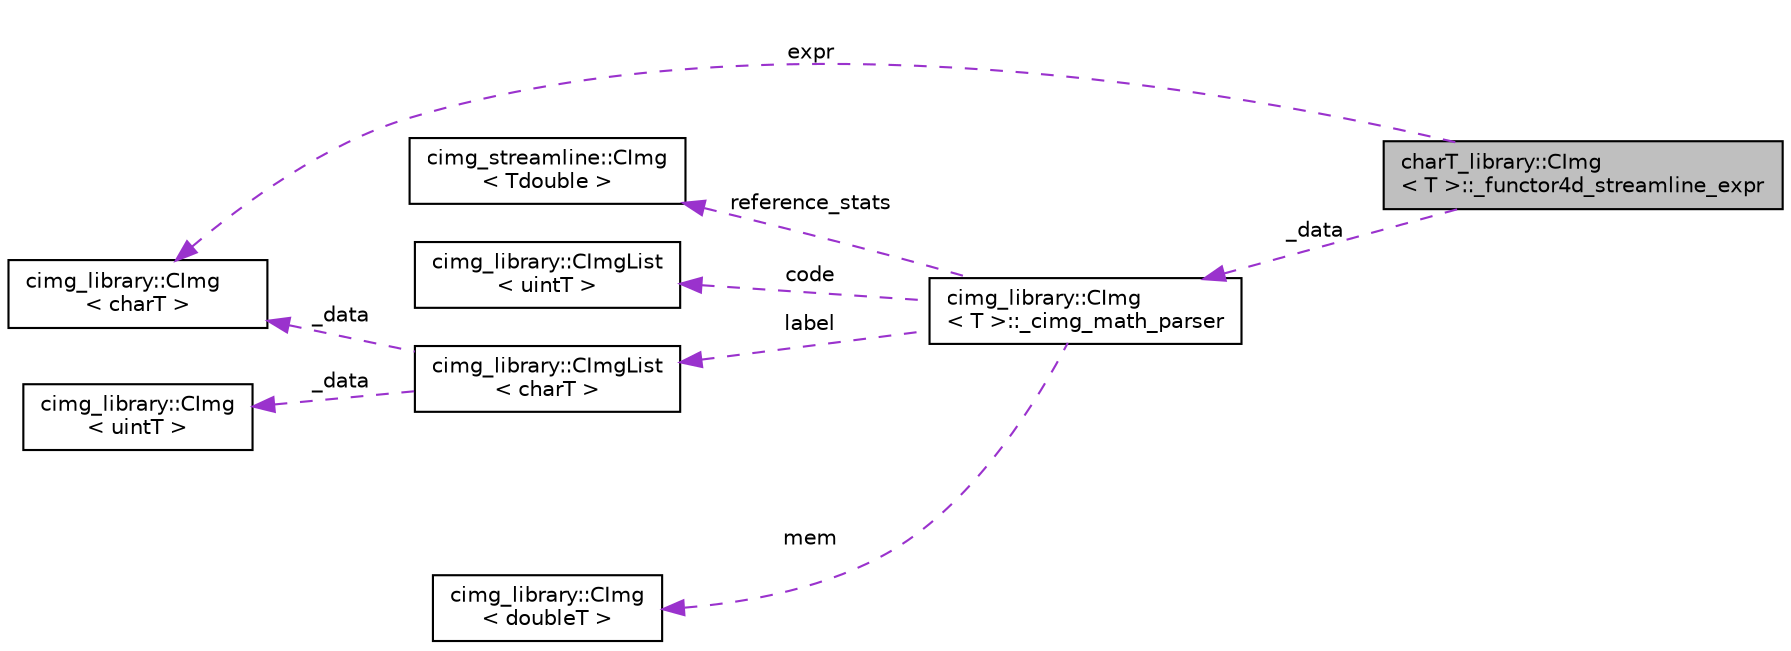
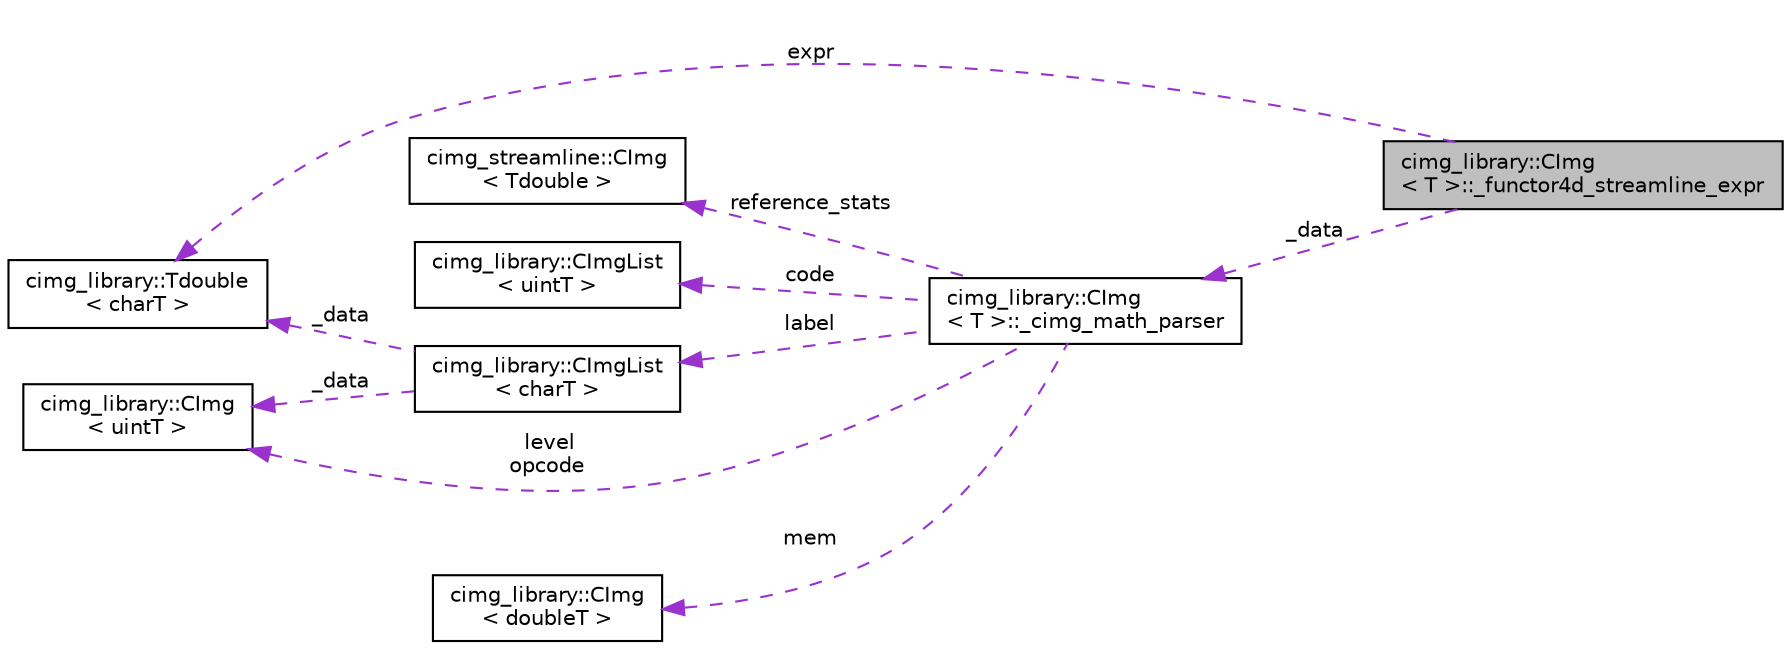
(1583, 175) -> (1583, 175)
(138, 294) -> (138, 294)
none -> (661, 482)
